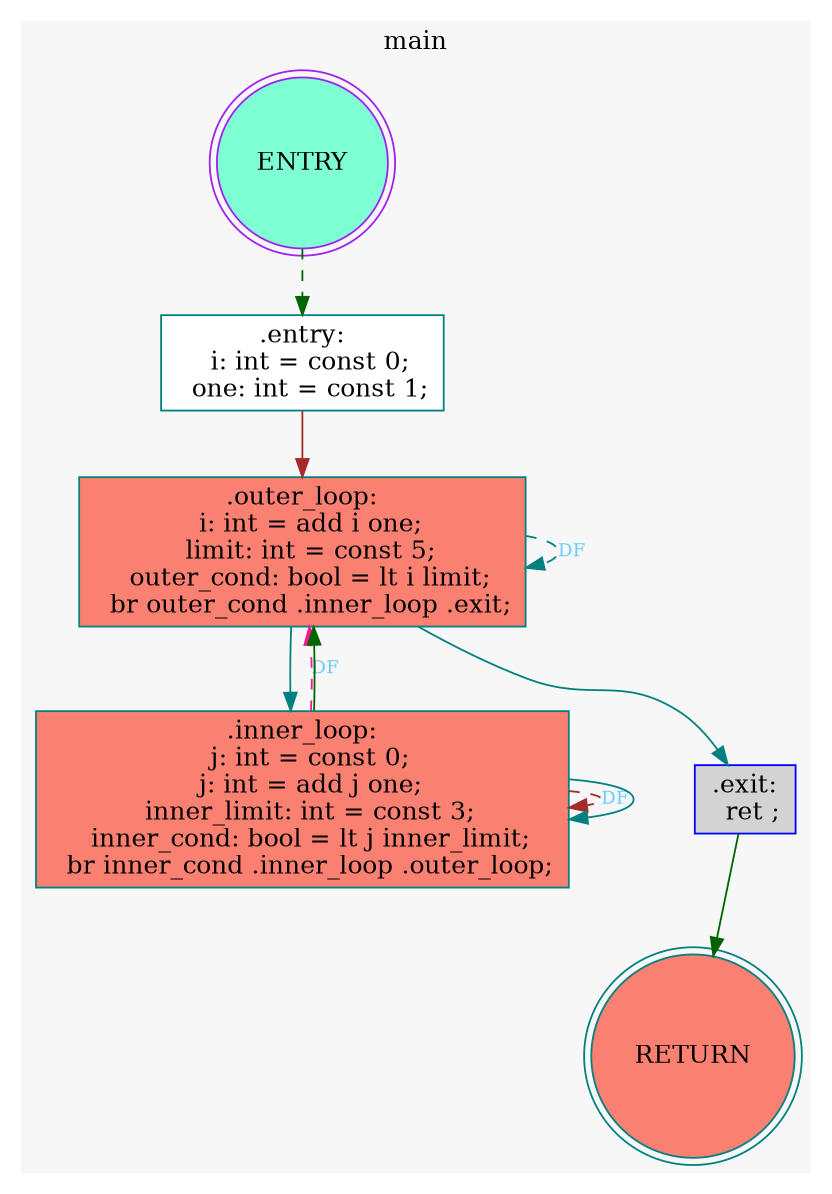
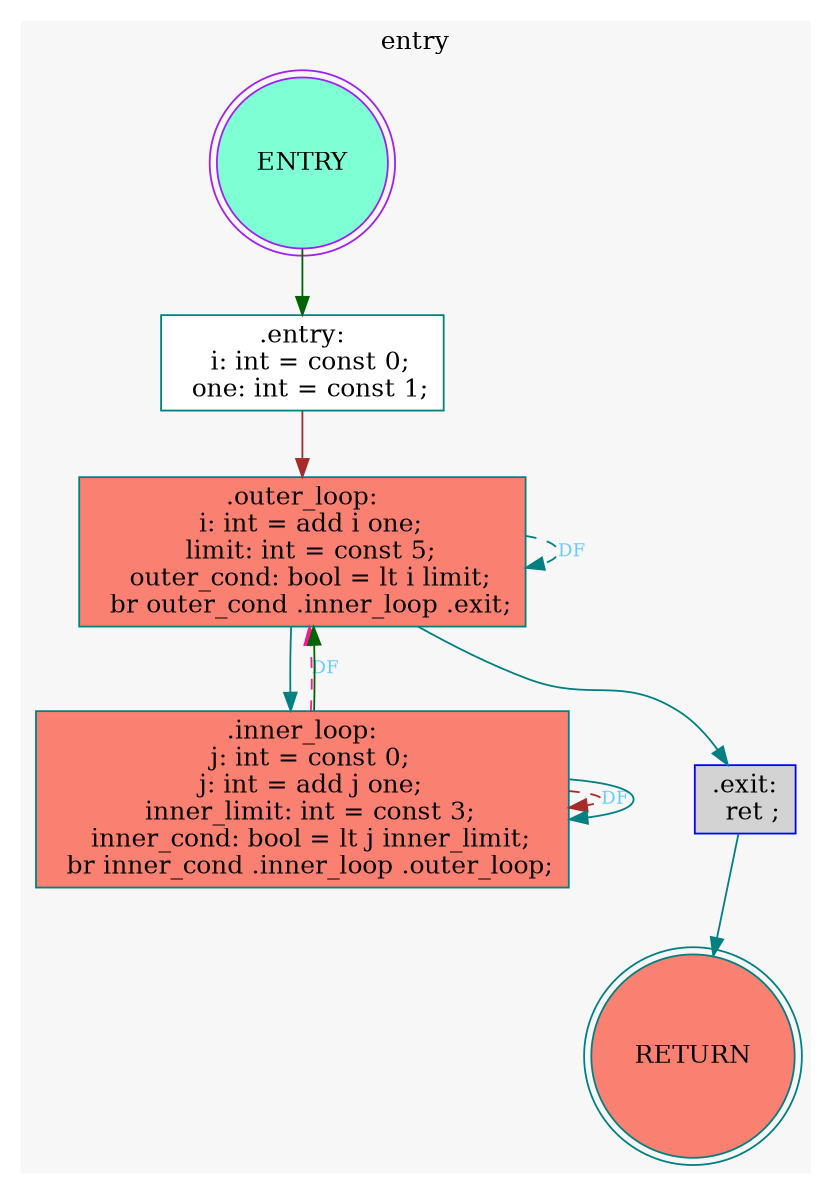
(416, 42) -> (416, 42)
(302, 273) -> (302, 273)
(728, 886) -> (728, 886)
